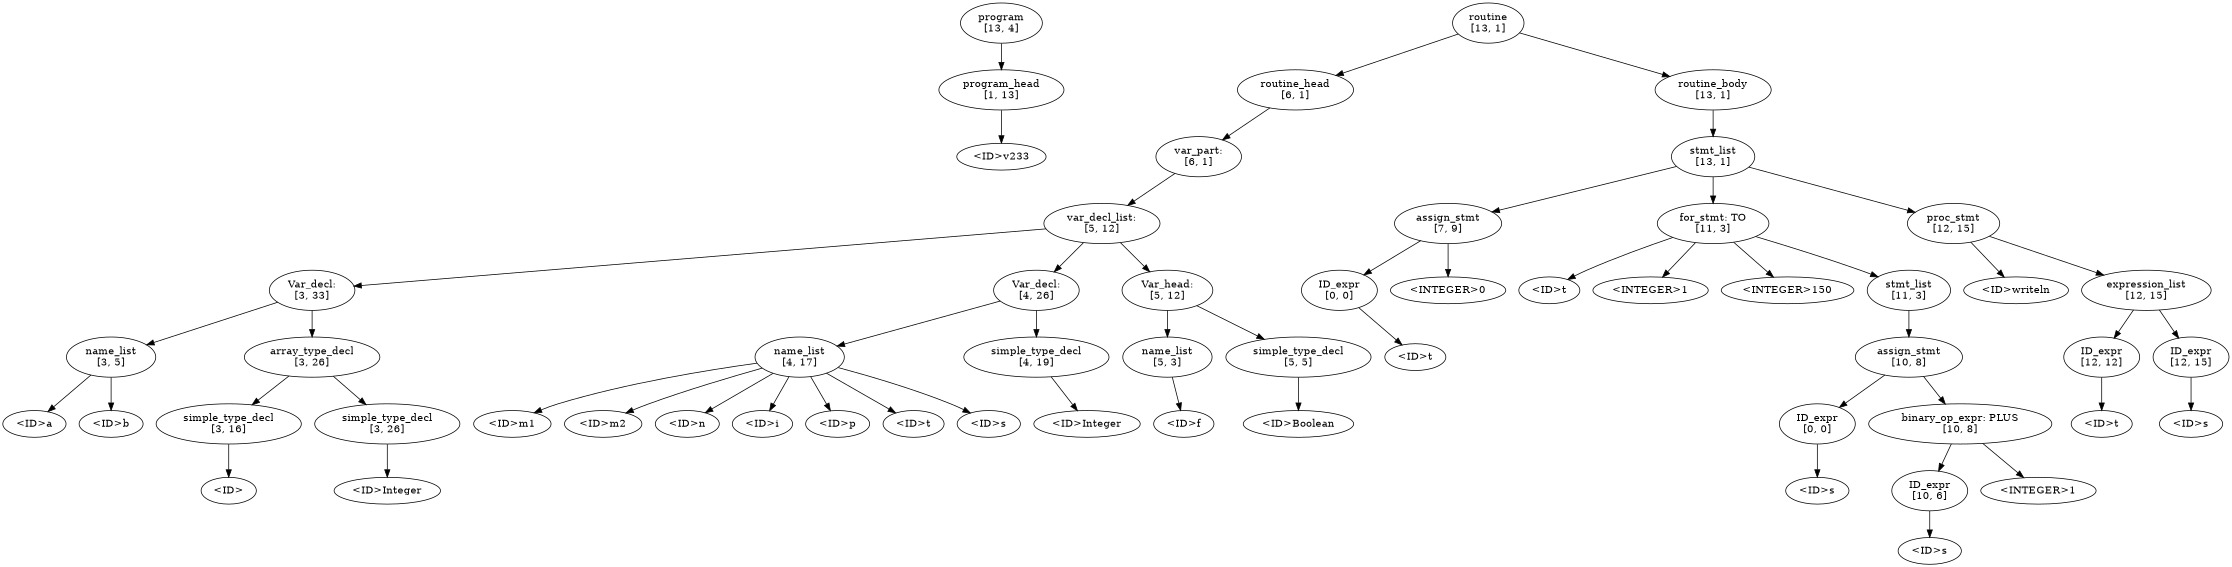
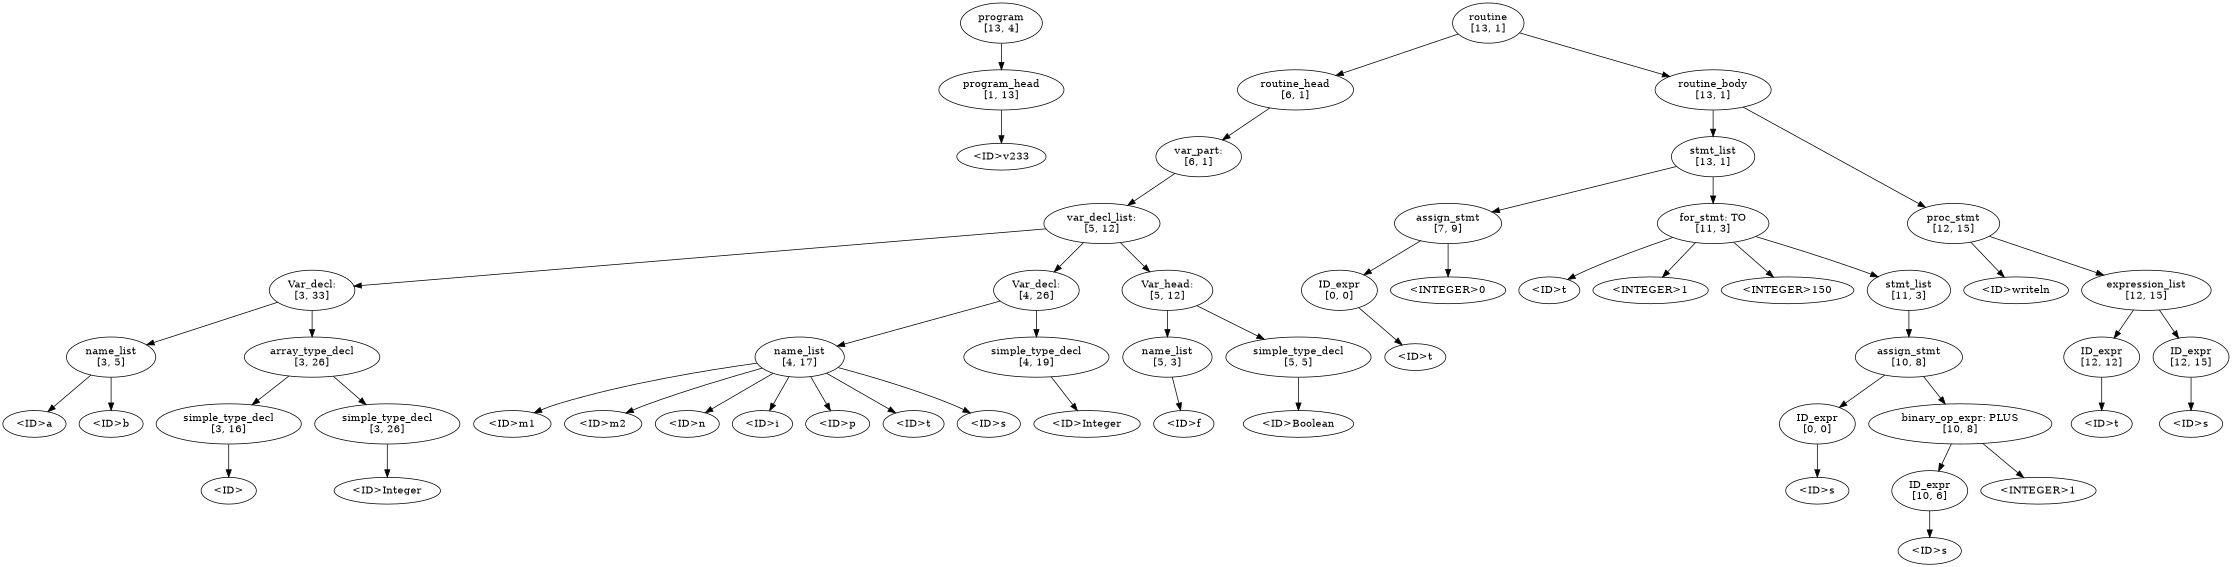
(1828, 189) -> (1831, 155)
